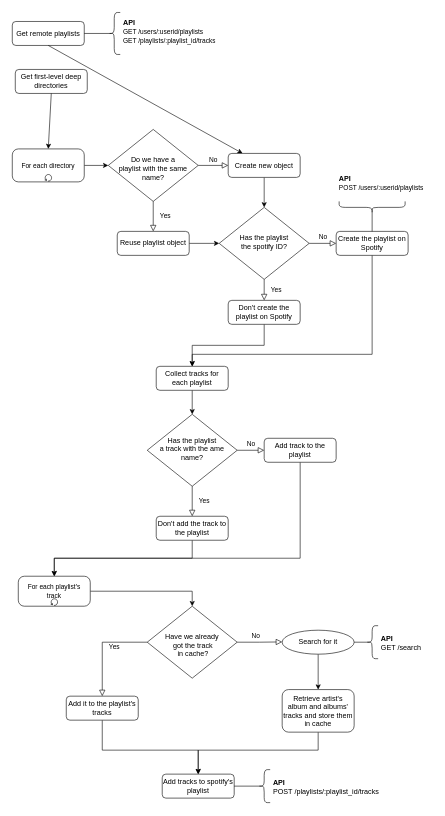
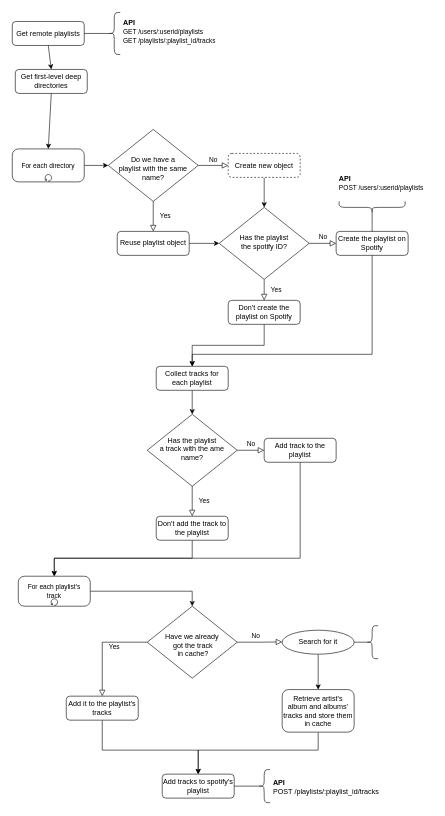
(144, 98) -> (50, 55)
(264, 165) -> (264, 165)
(405, 642) -> none
